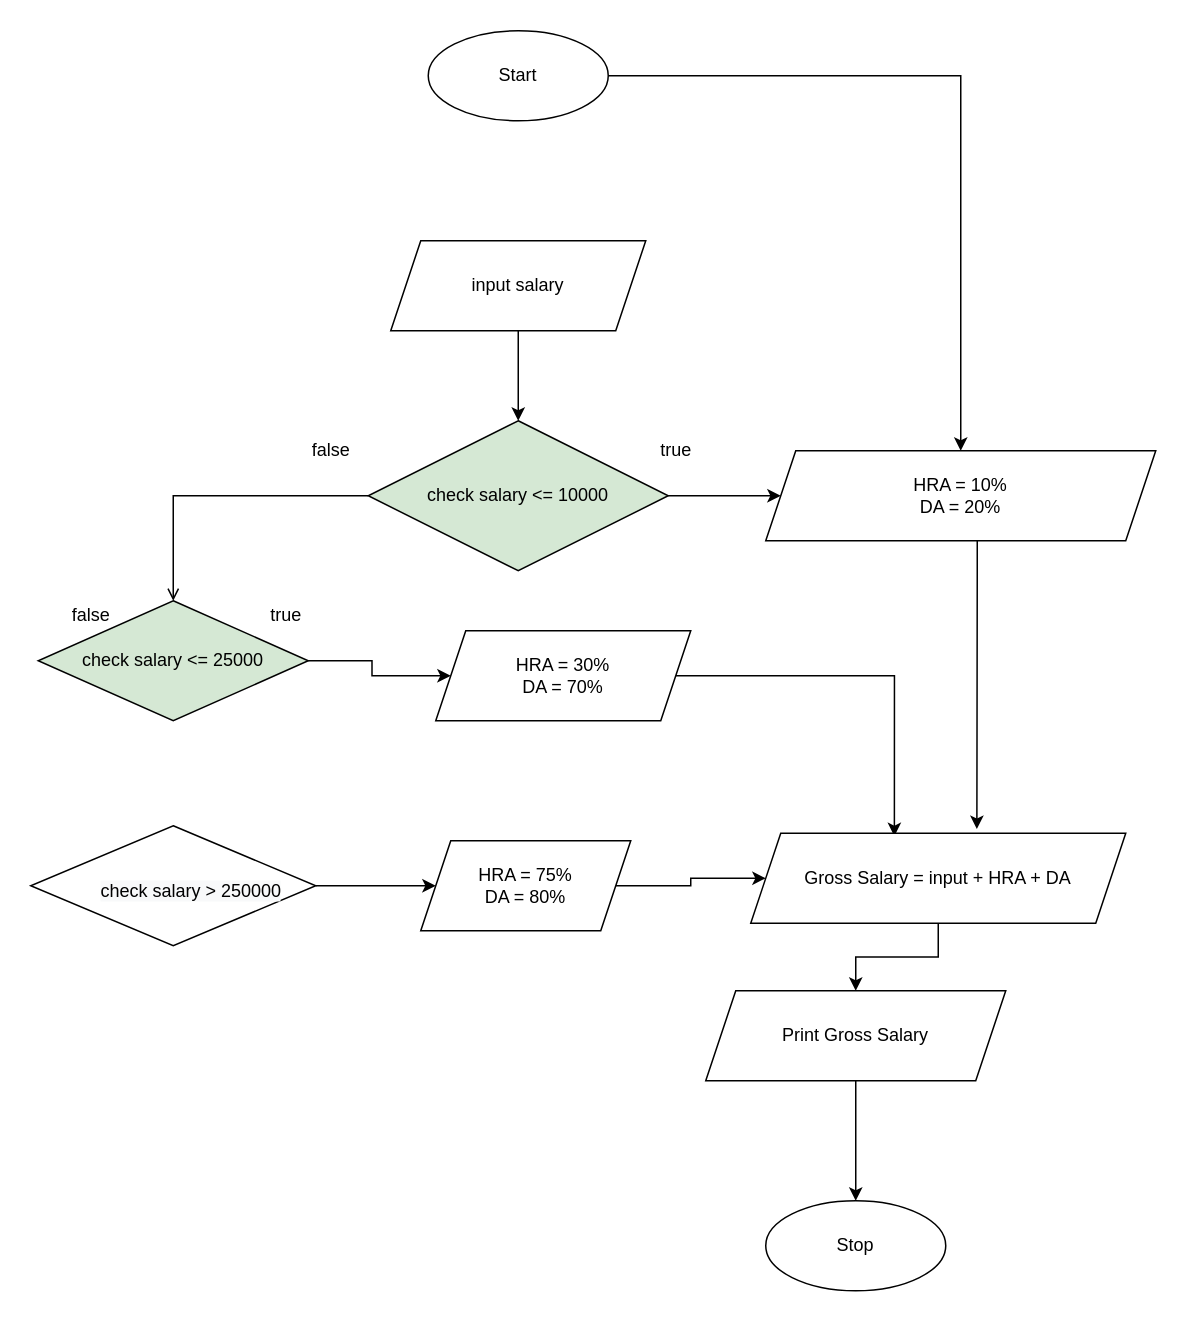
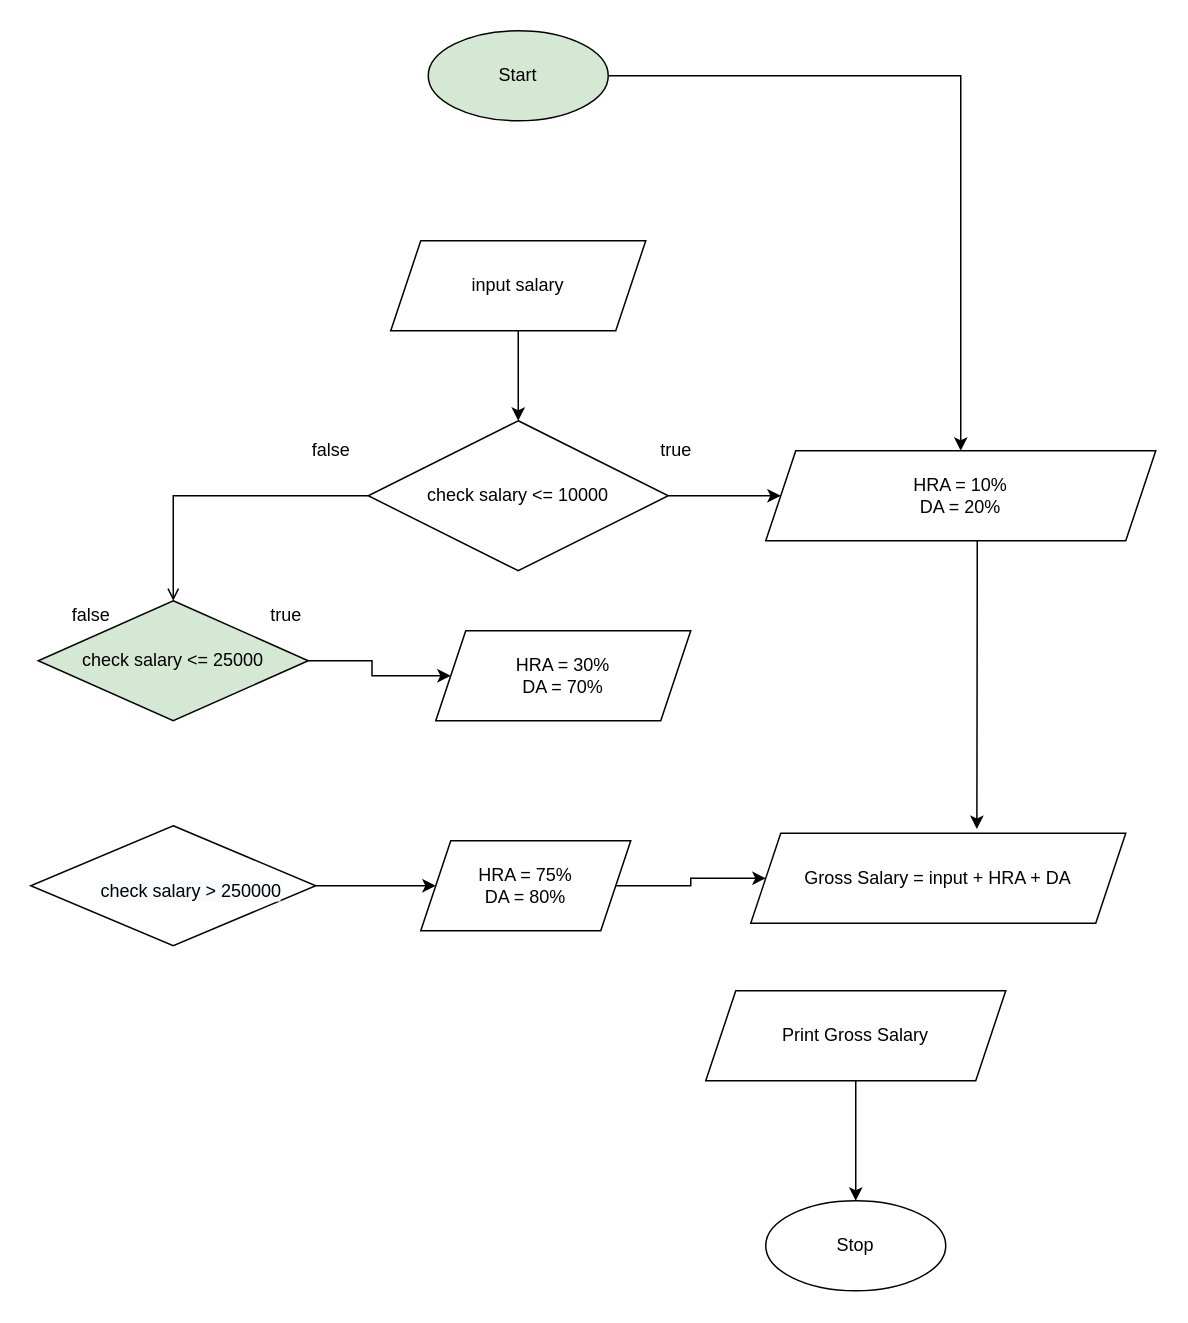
(518, 76) -> (518, 76)
(518, 496) -> (518, 496)
(860, 676) -> none
(902, 957) -> none
